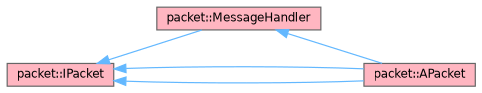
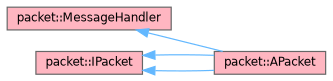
(155, 45) -> none
